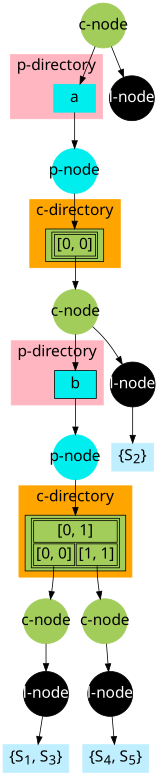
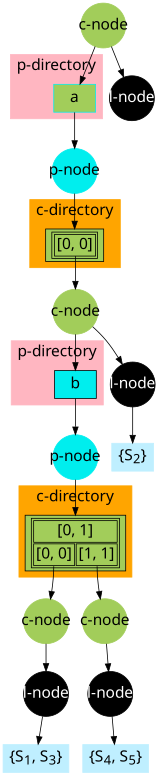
(75, 98) -> (75, 98)
